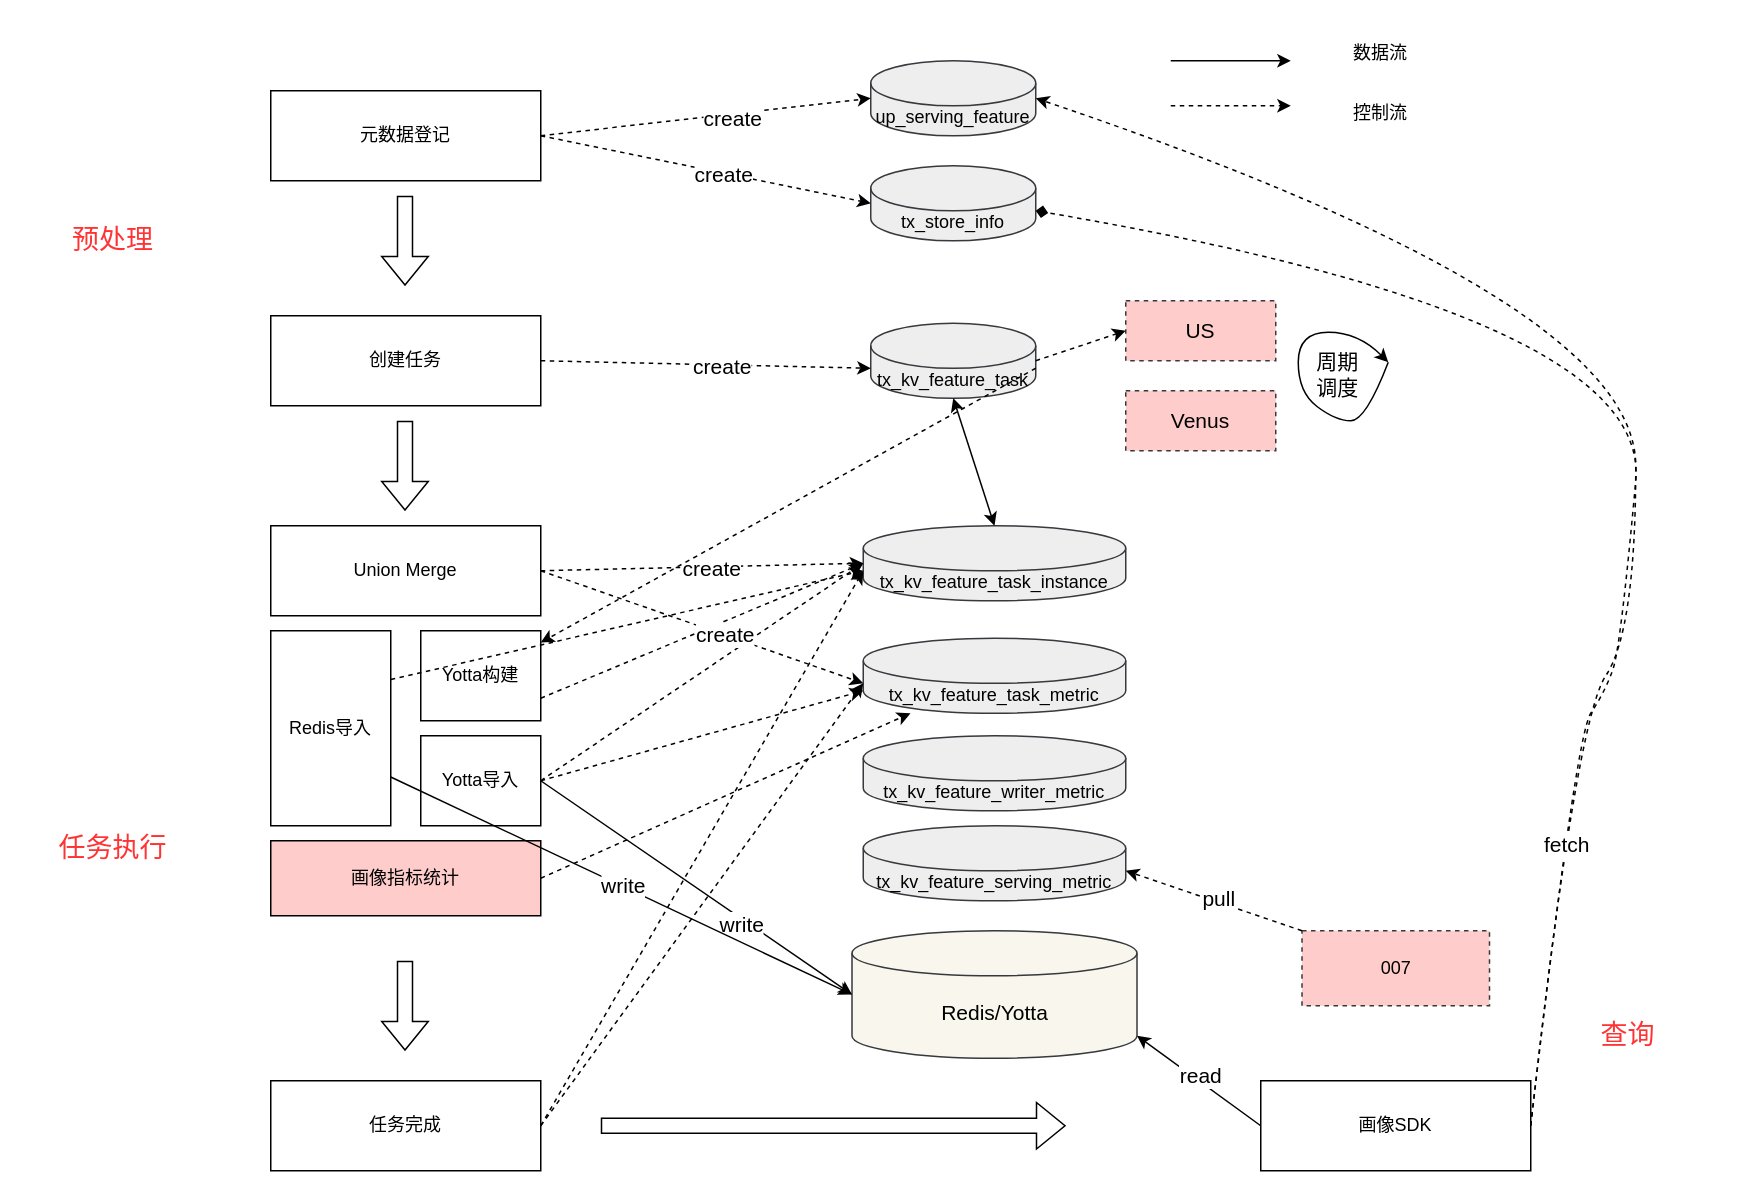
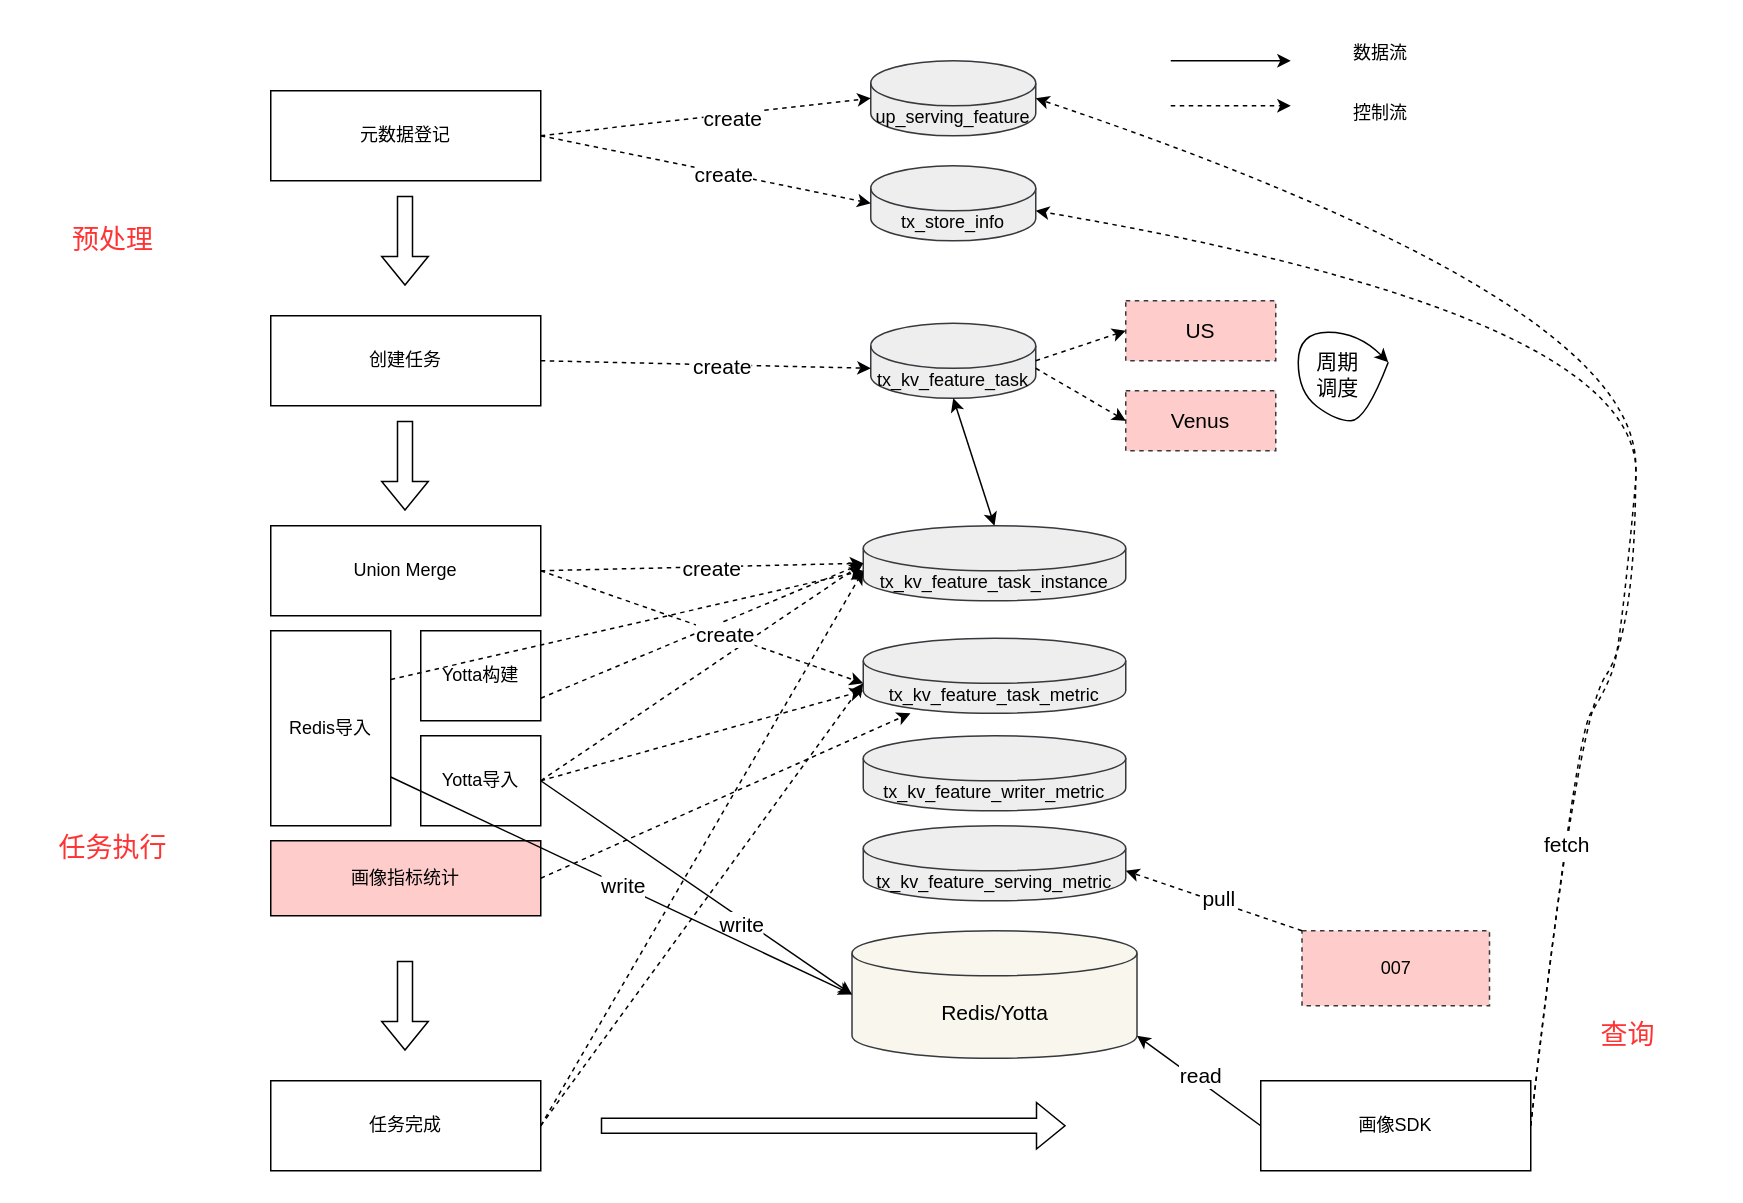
(1048, 213) -> (1047, 213)
(858, 467) -> (1077, 392)
